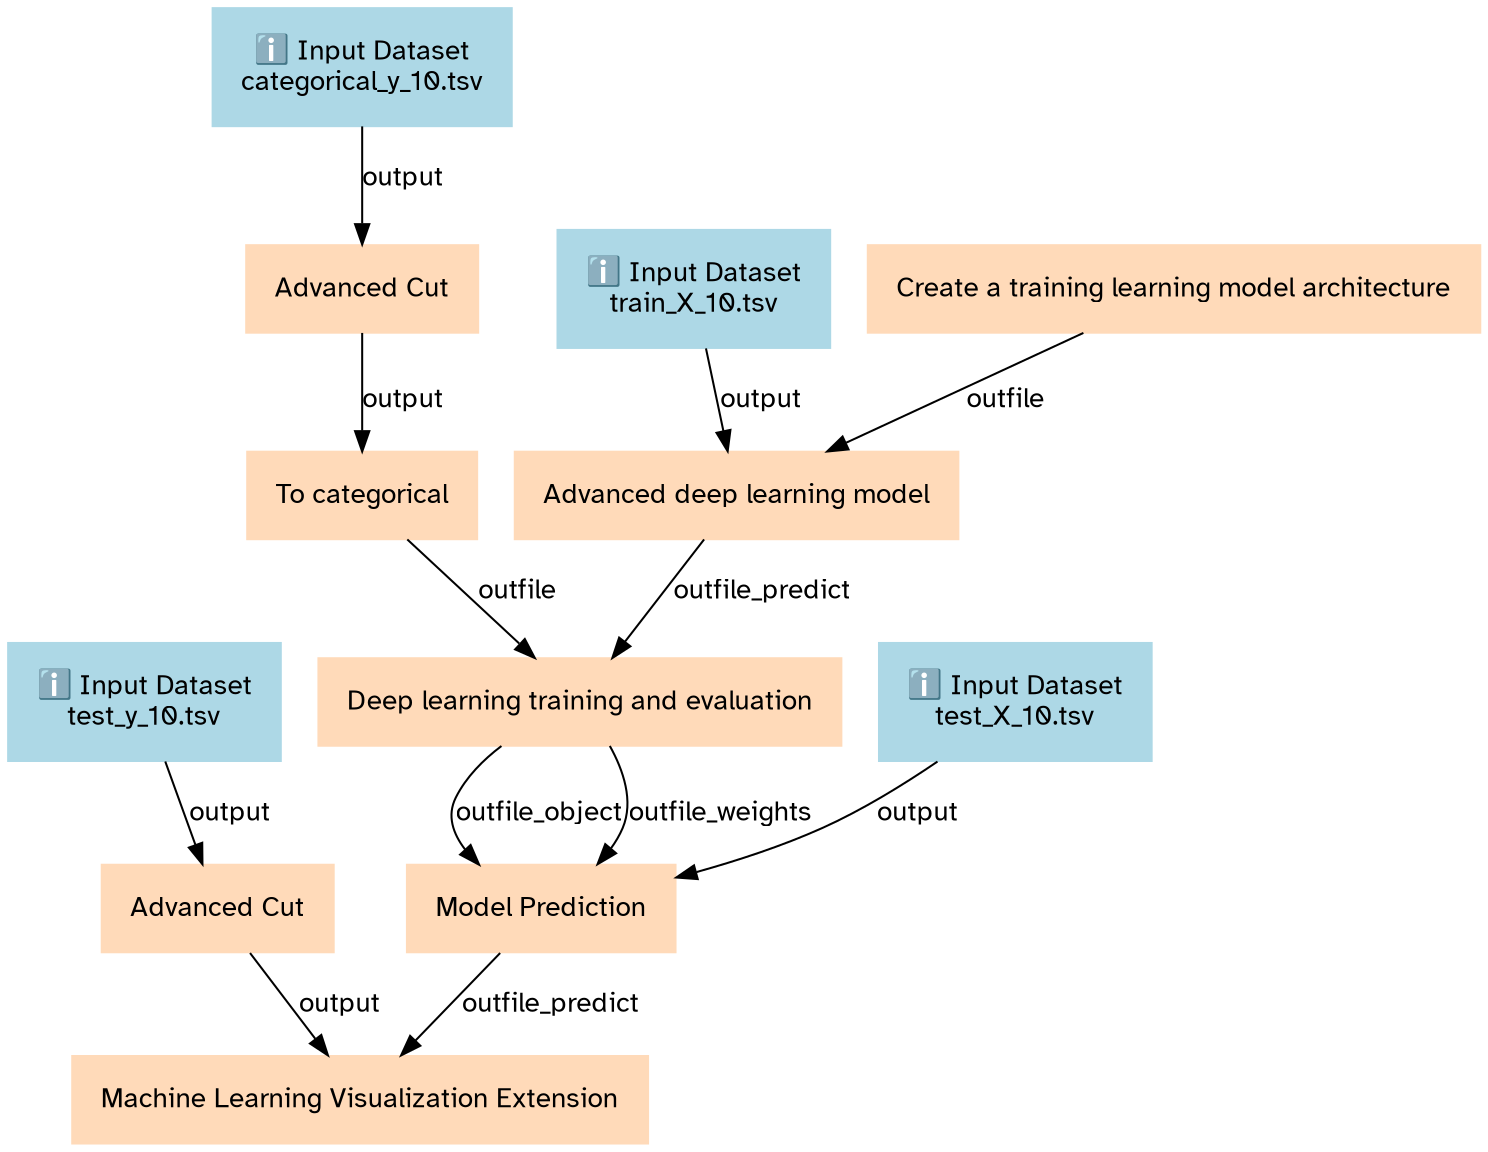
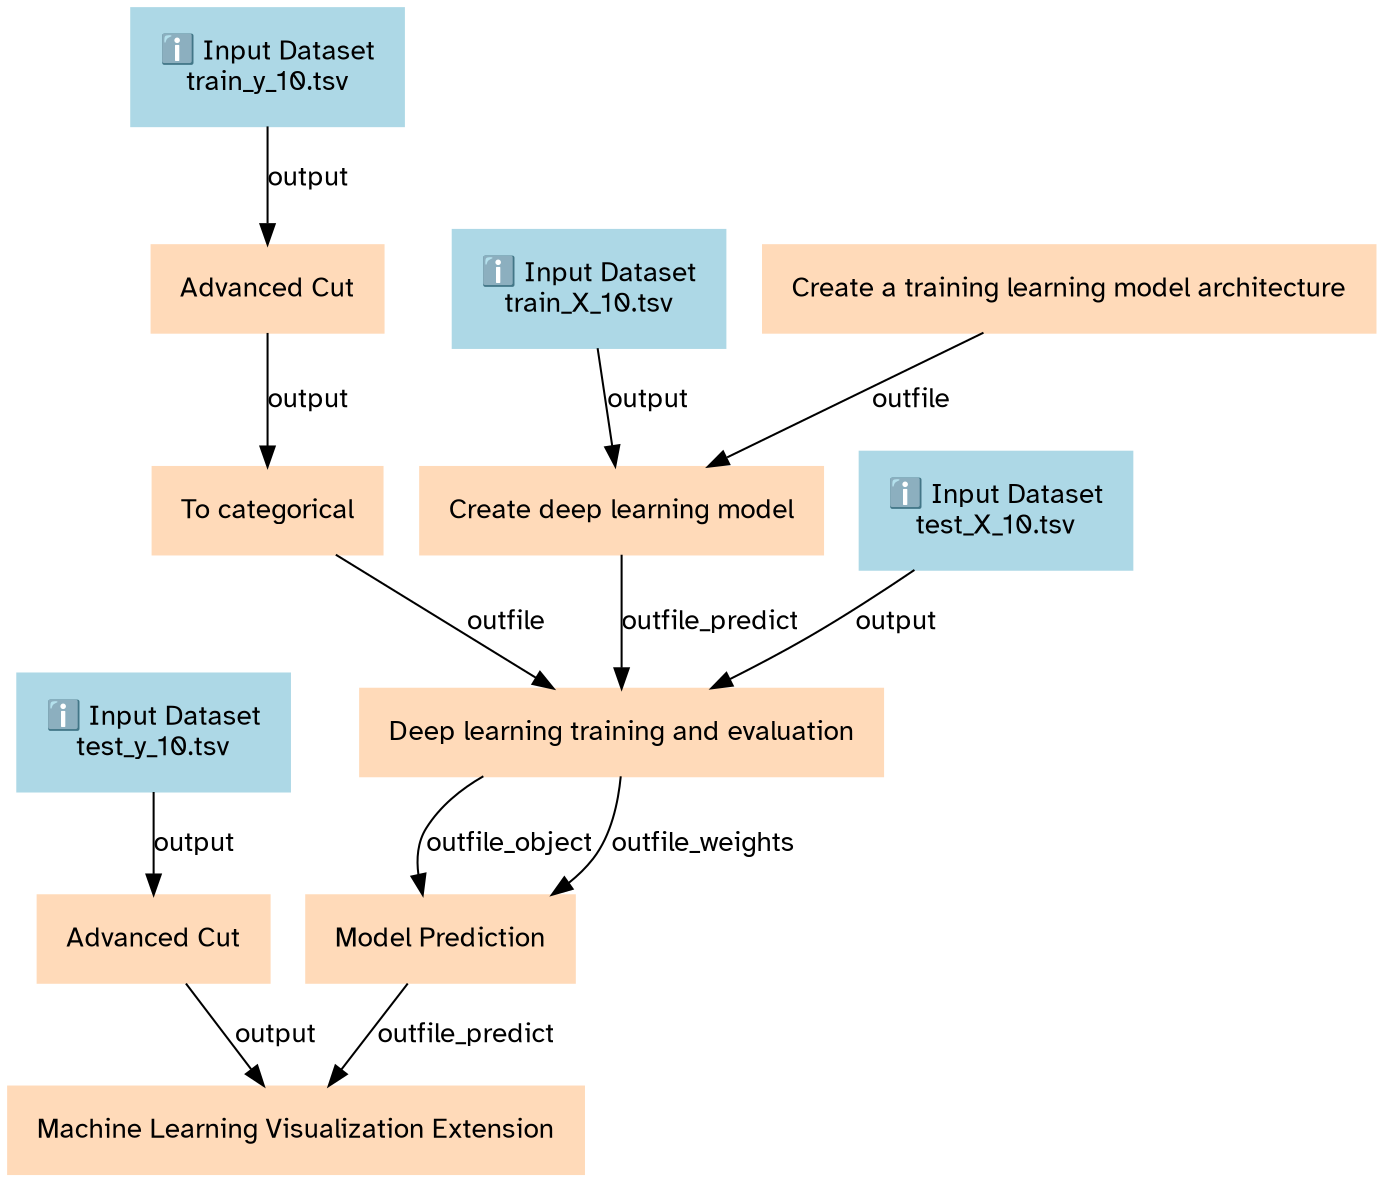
(362, 67) -> (268, 67)
(737, 495) -> (622, 511)
(822, 828) -> (824, 628)
